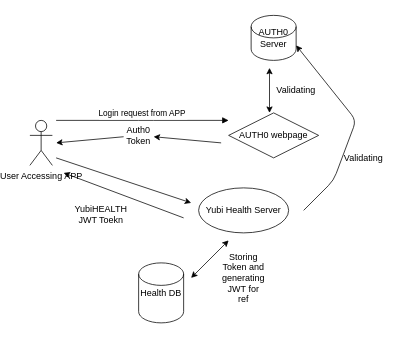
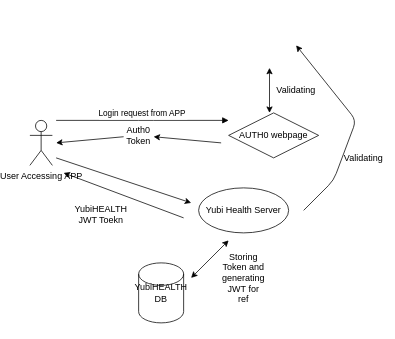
(273, 38) -> none
(161, 293) -> (161, 293)
